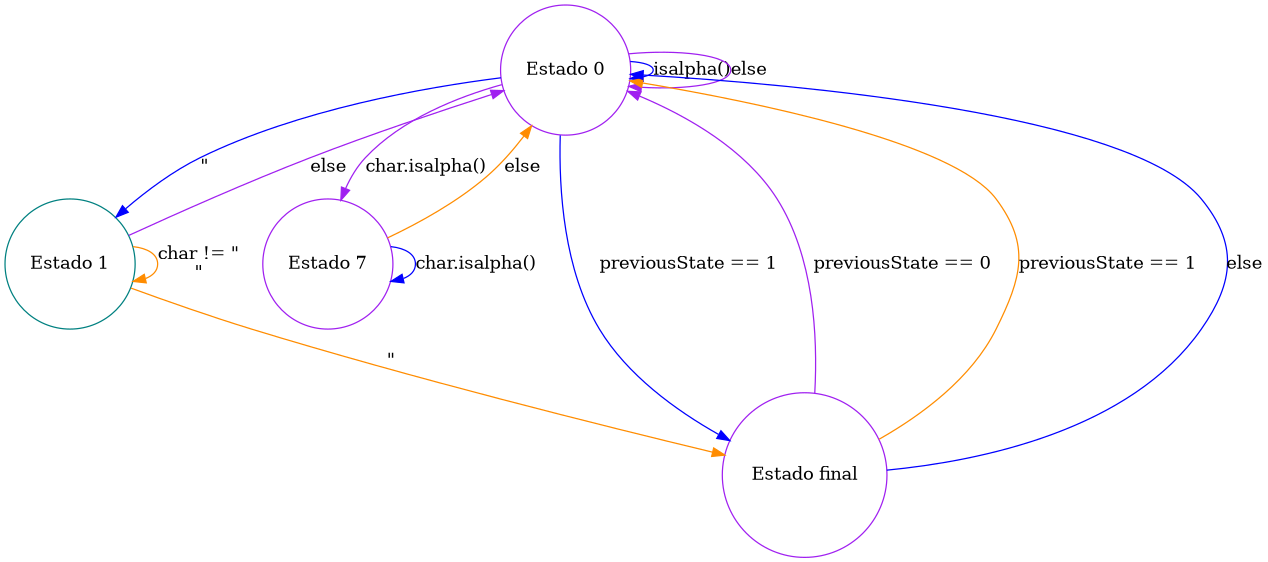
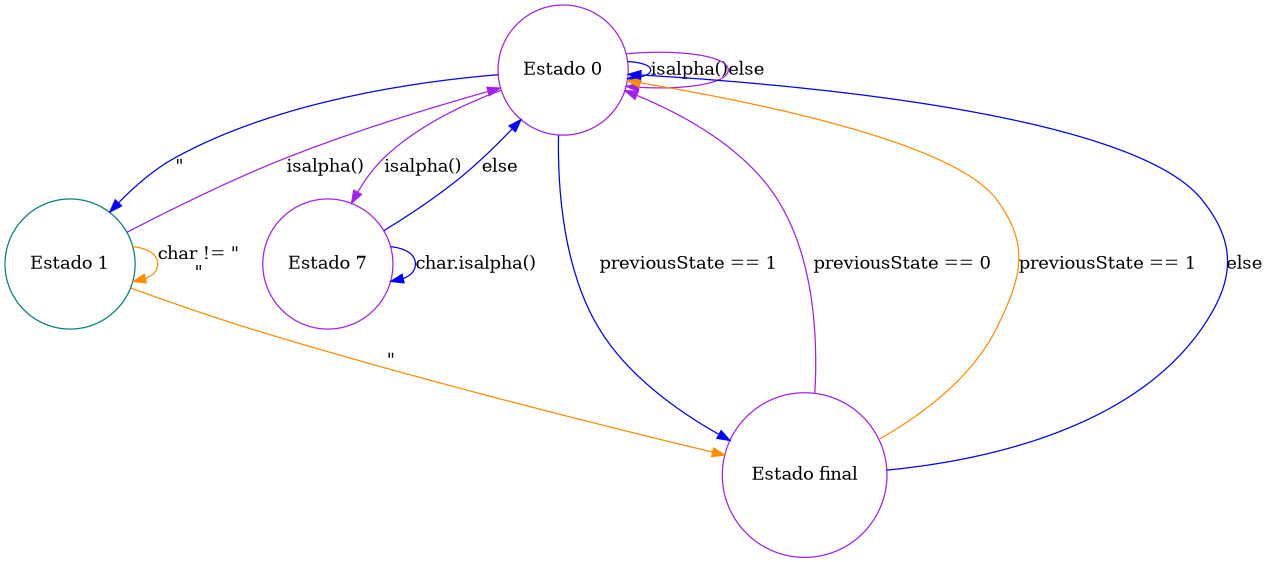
(328, 167) -> (325, 167)
(426, 167) -> (423, 167)
(462, 195) -> (452, 184)
